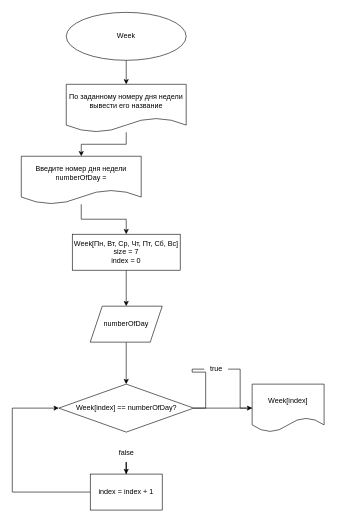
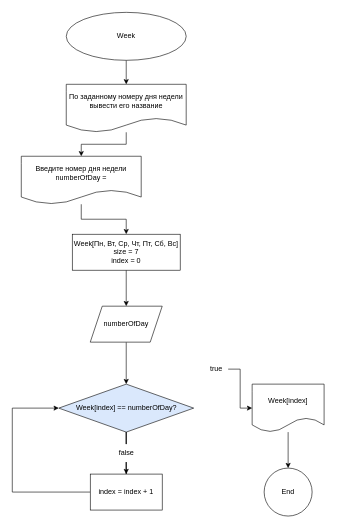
(206, 375) -> none
(126, 408) -> (126, 408)
(222, 408) -> (126, 438)
none -> (288, 462)
none -> (288, 492)
